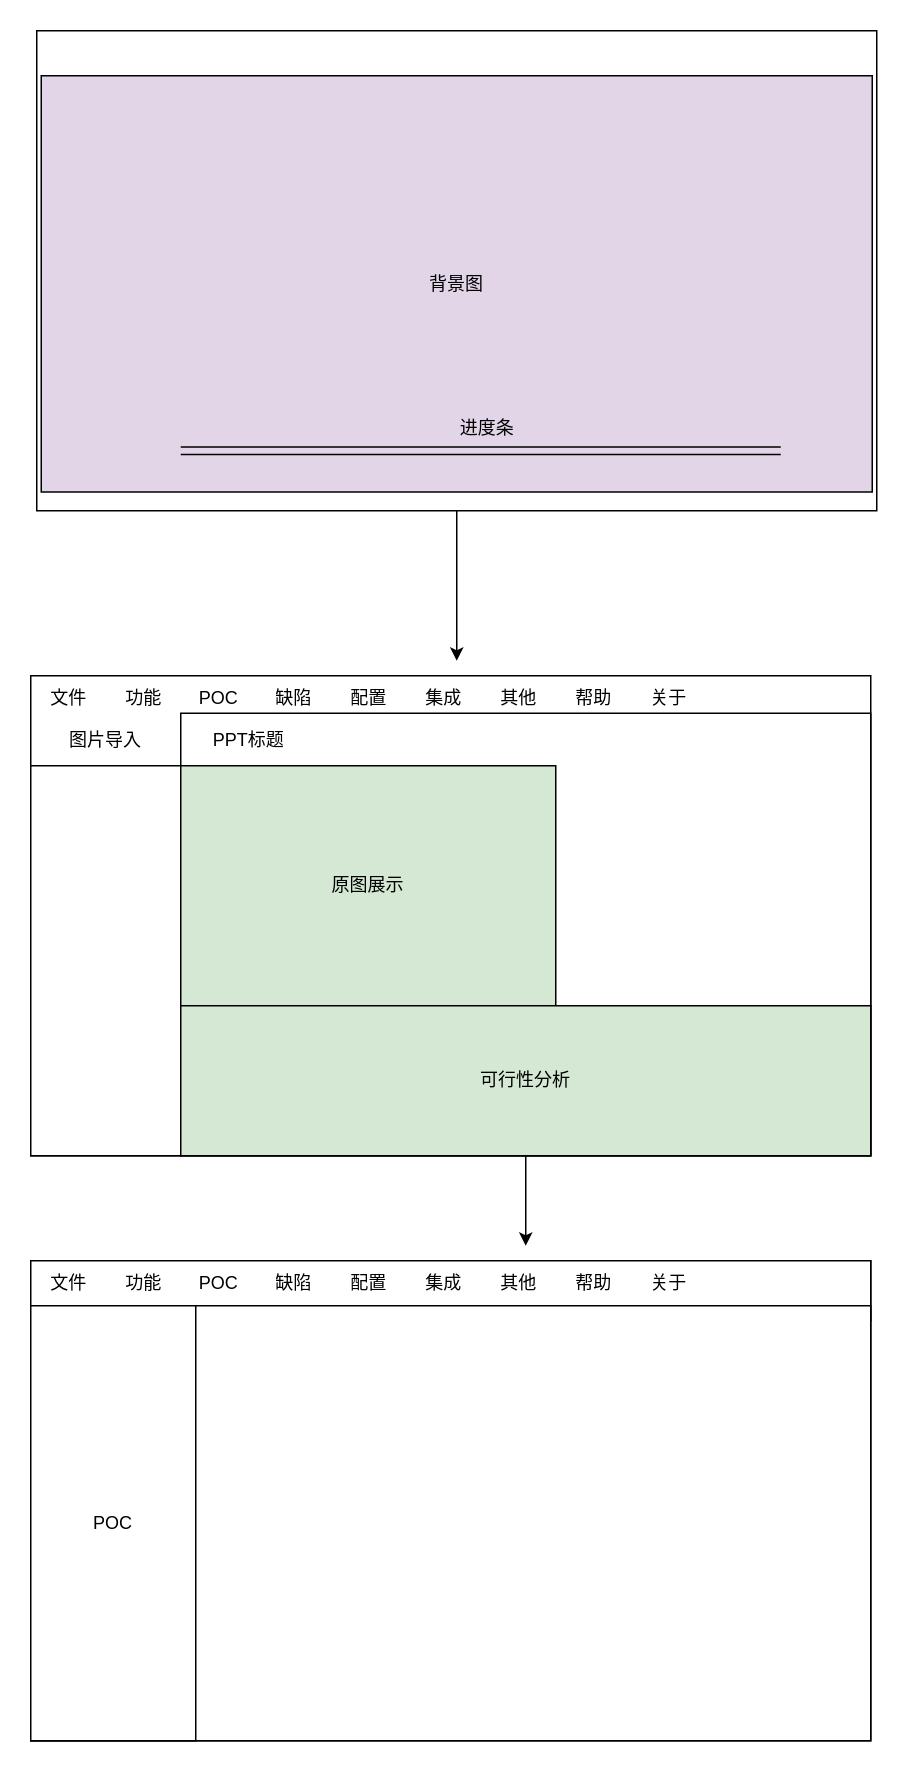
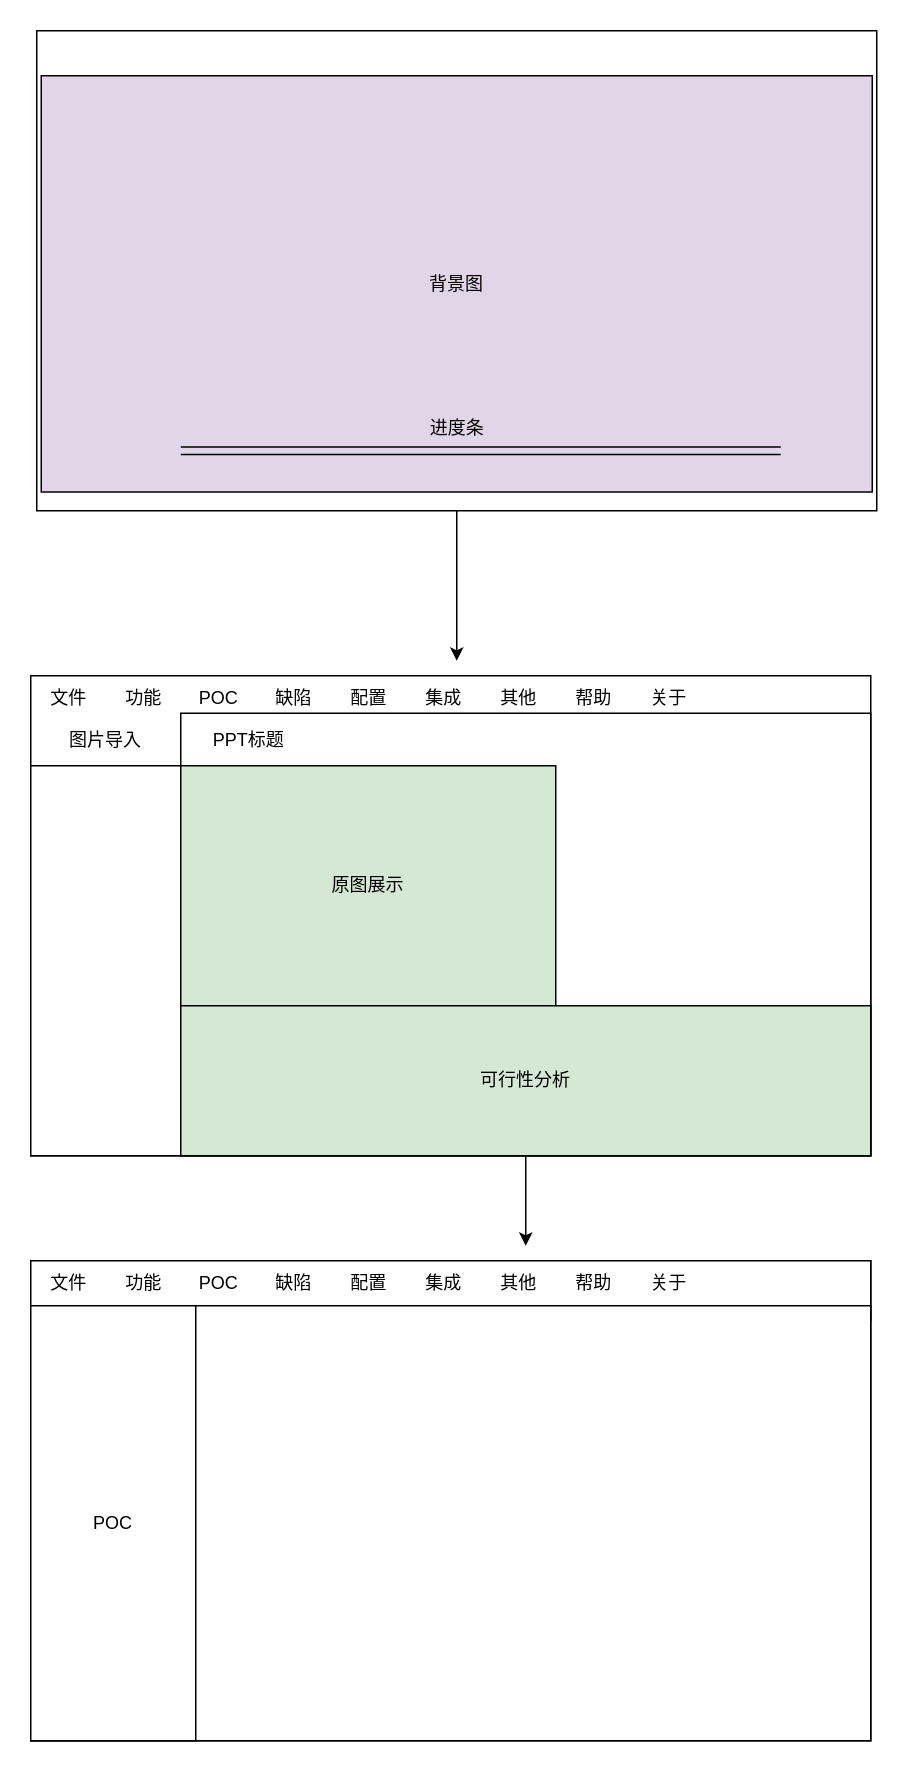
(487, 428) -> (457, 428)
